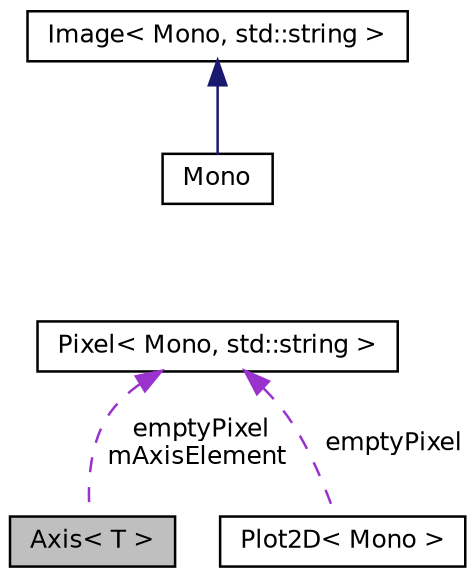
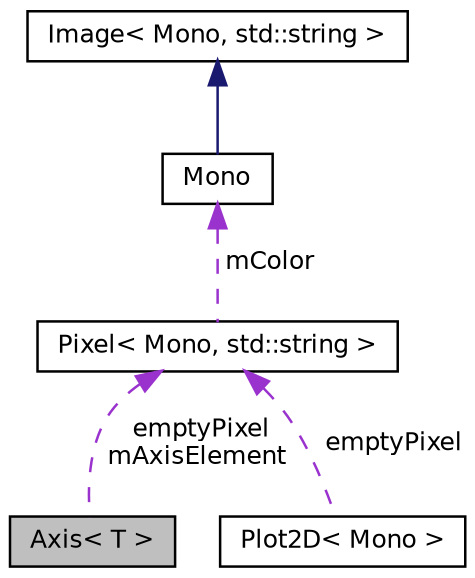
none -> (218, 276)
